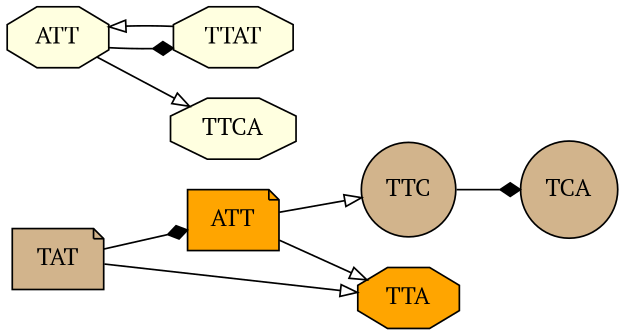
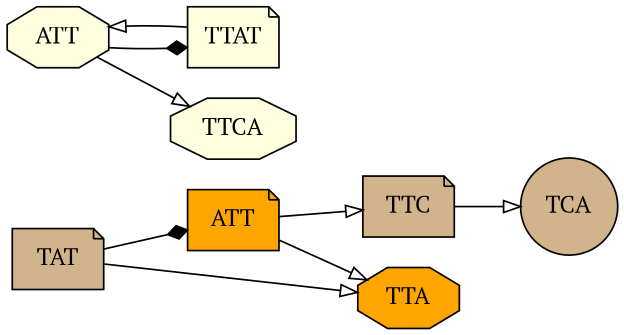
(233, 37) -> (233, 37)
(409, 190) -> (409, 207)
(478, 190) -> (479, 207)
